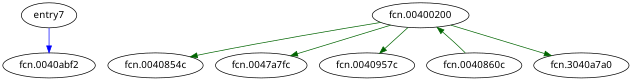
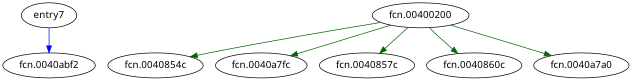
(454, 42) -> (441, 39)
(261, 65) -> (261, 65)
(367, 65) -> (367, 65)
(581, 65) -> (581, 65)
